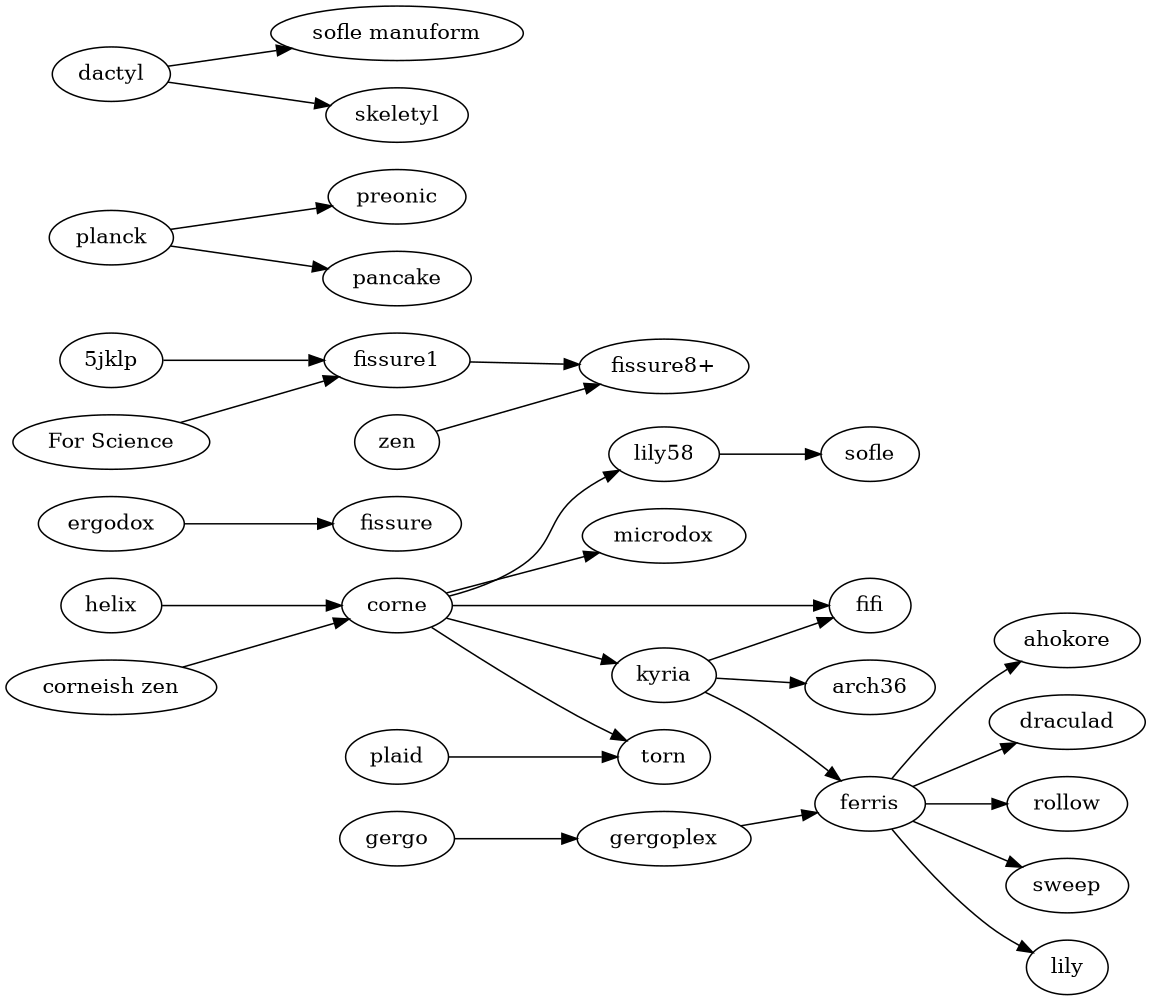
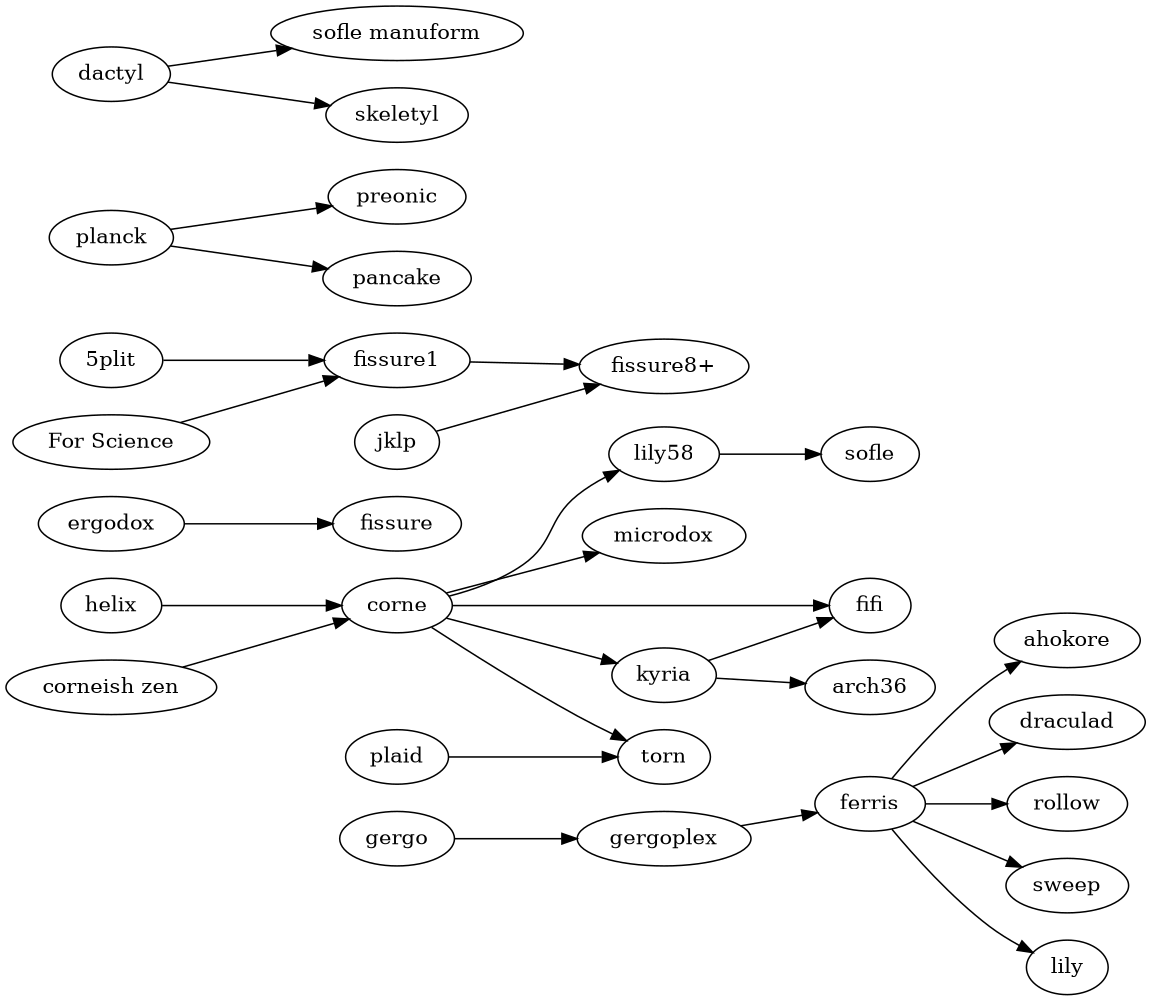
(111, 360) -> (111, 360)
(397, 442) -> (397, 442)
(769, 728) -> none
